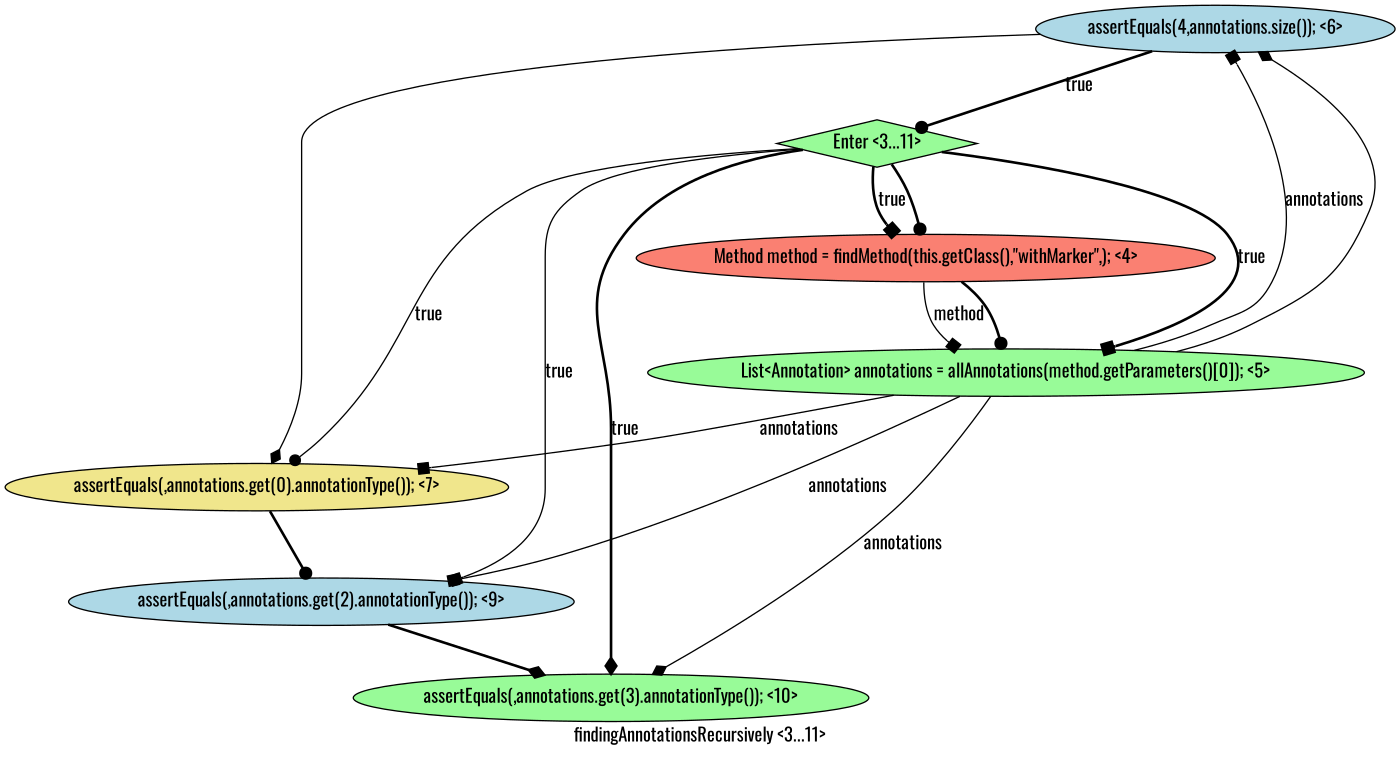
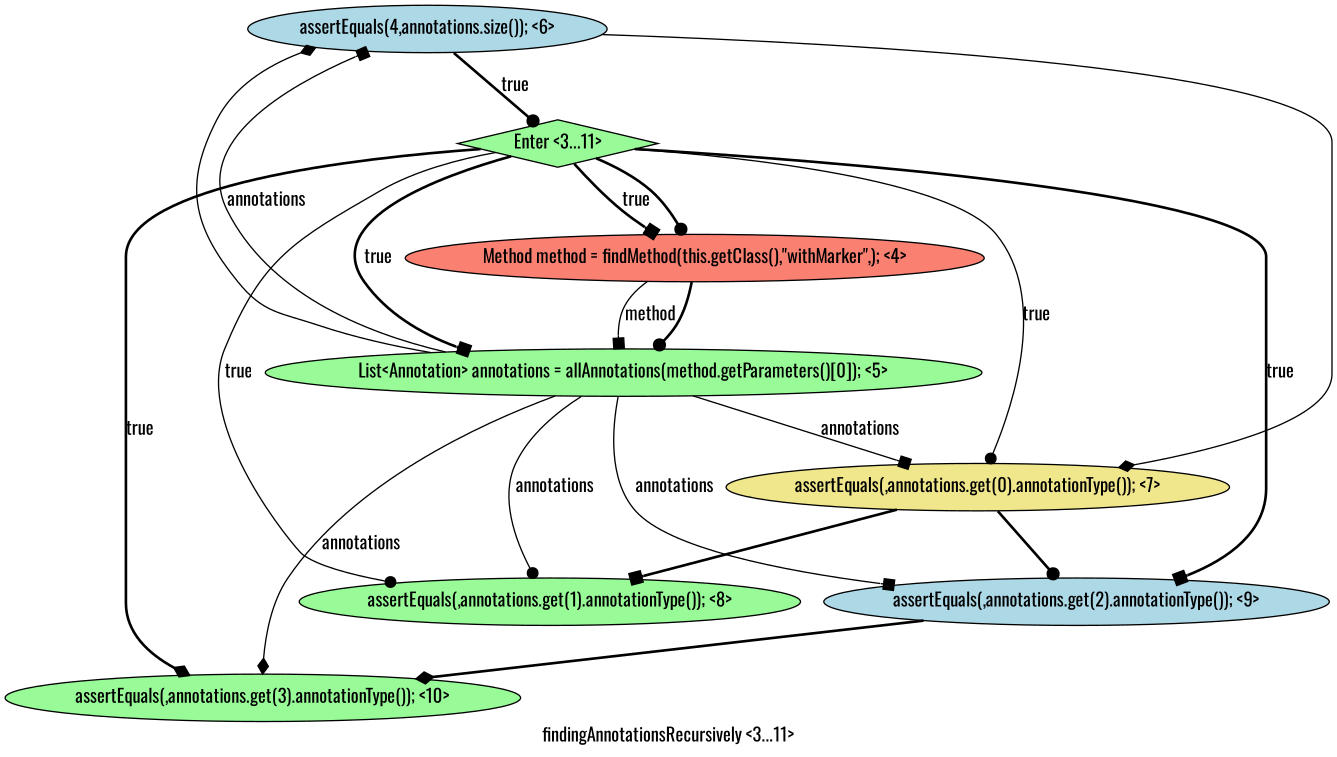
(545, 285) -> (1135, 202)
none -> (550, 602)
